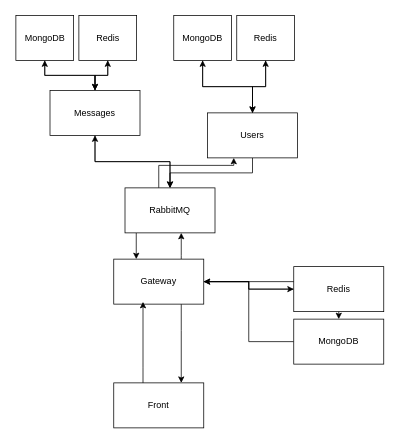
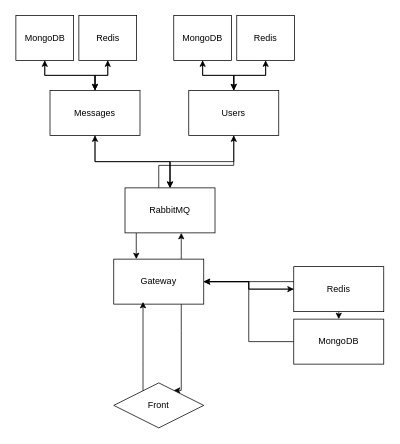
(252, 135) -> (234, 113)
(159, 405) -> (159, 405)
